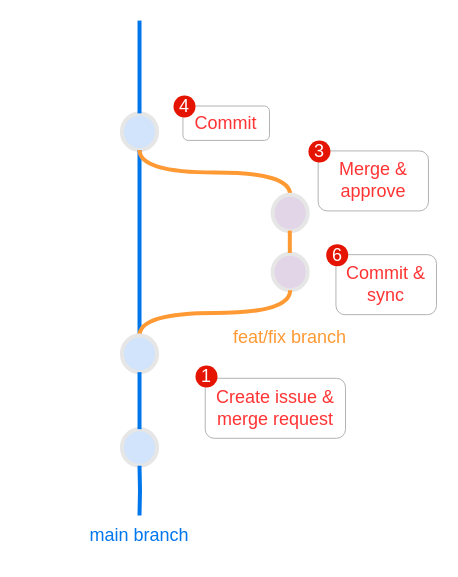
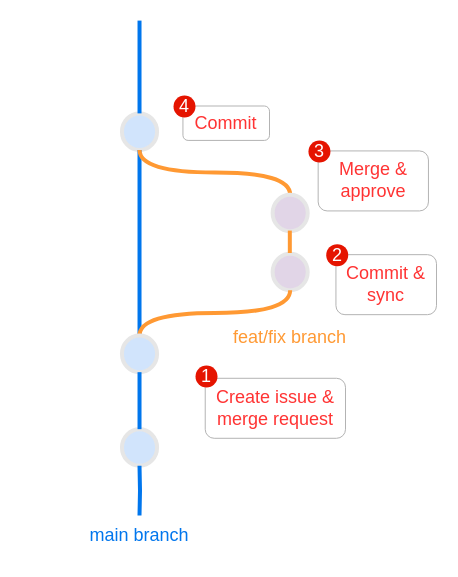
(338, 256) -> (338, 256)
